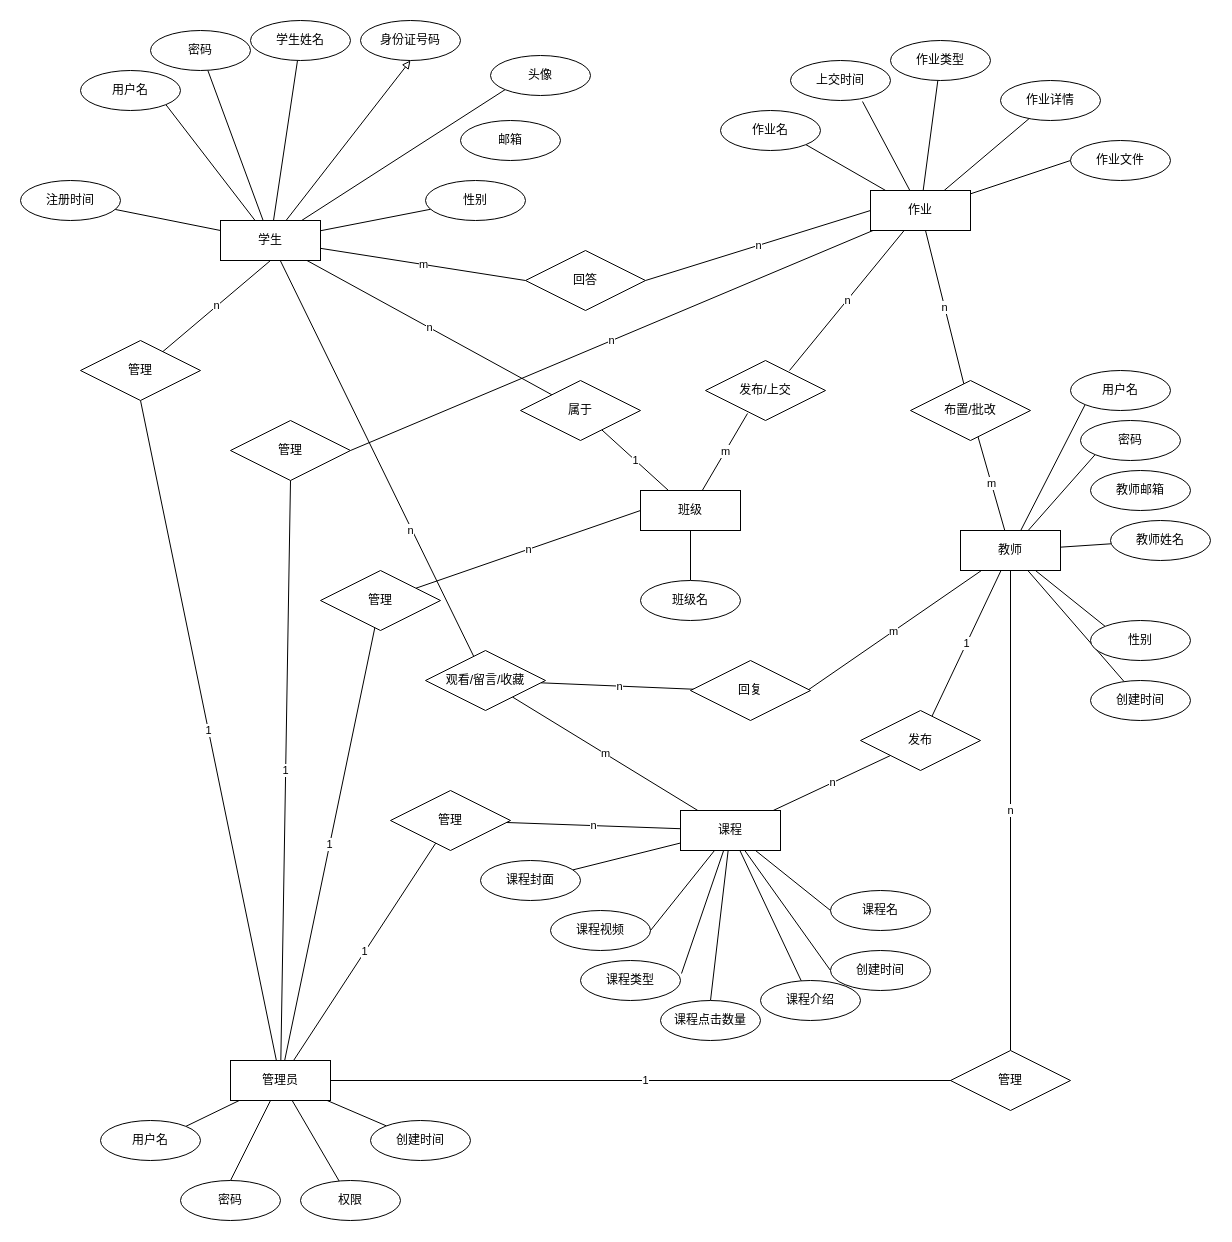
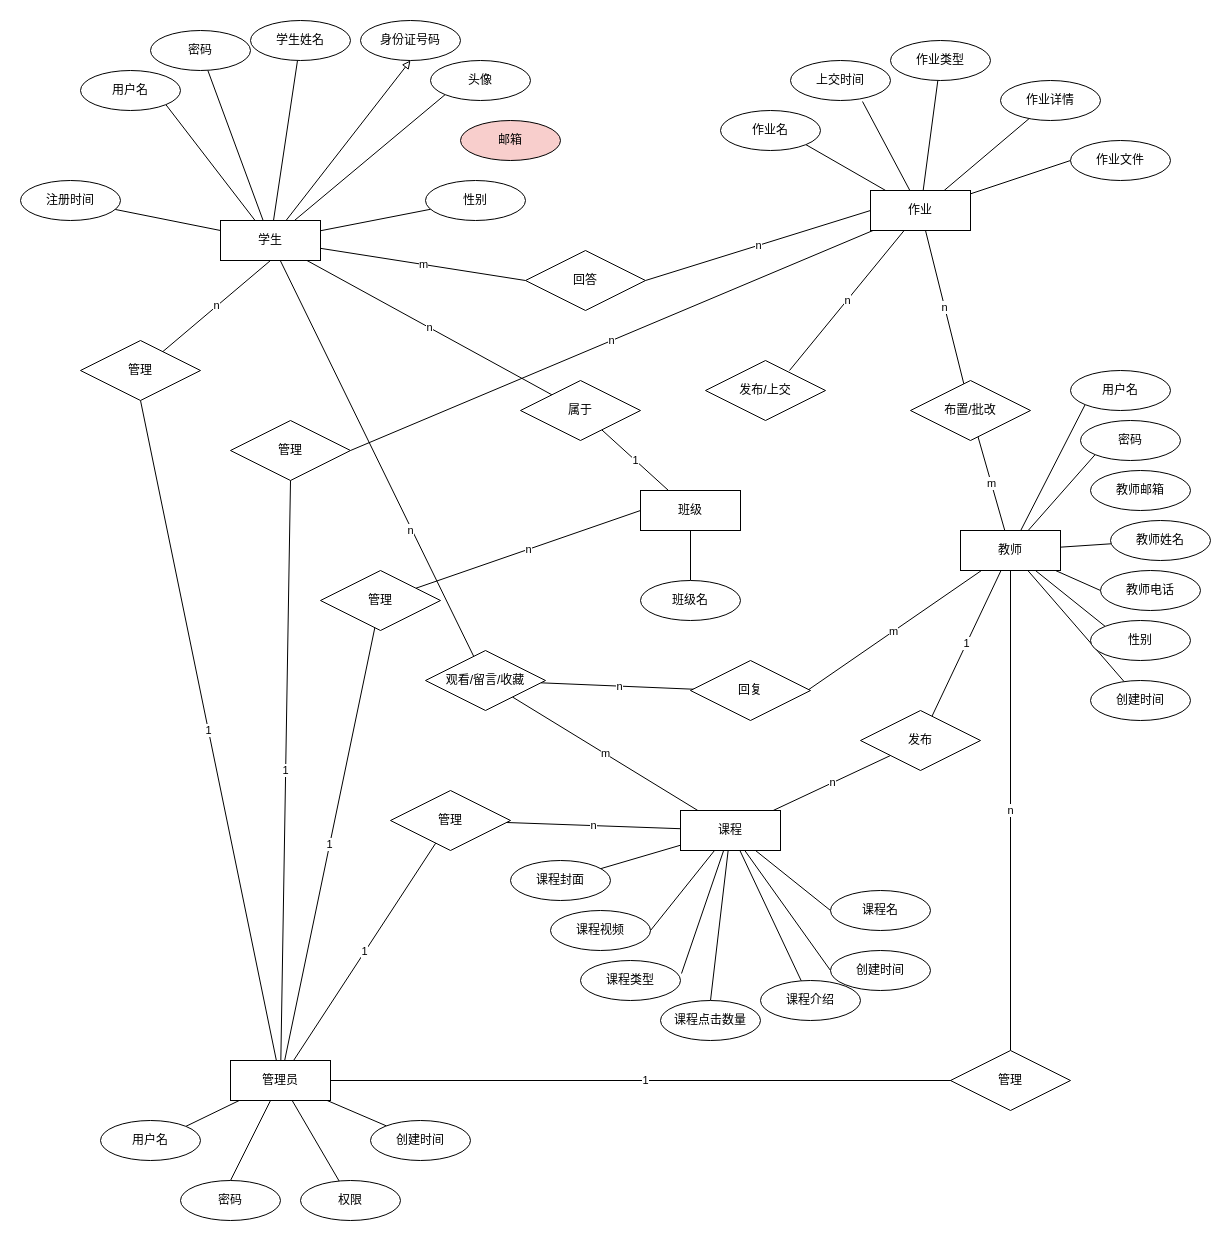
(541, 76) -> (481, 81)
(511, 141) -> (511, 141)
(725, 452) -> none
none -> (1078, 580)
none -> (1151, 591)
(531, 881) -> (561, 881)
